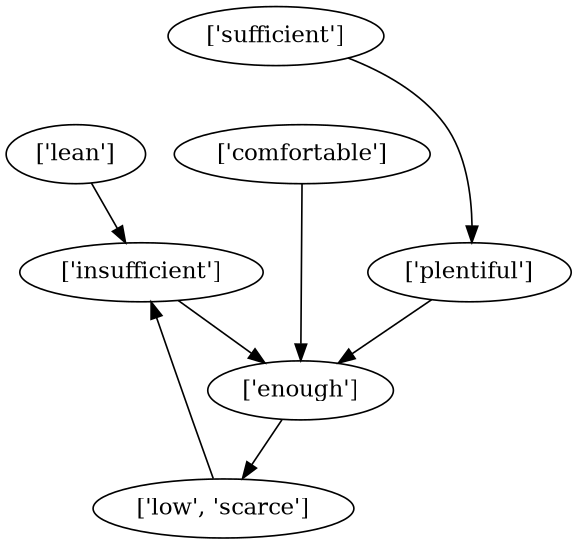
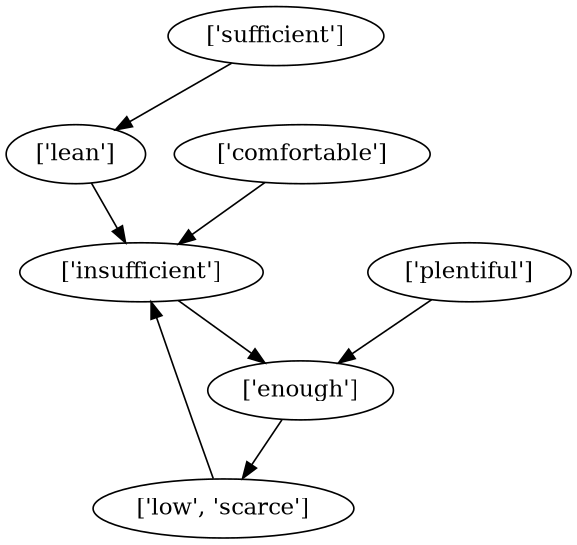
(441, 120) -> (181, 92)
(301, 264) -> (228, 209)
